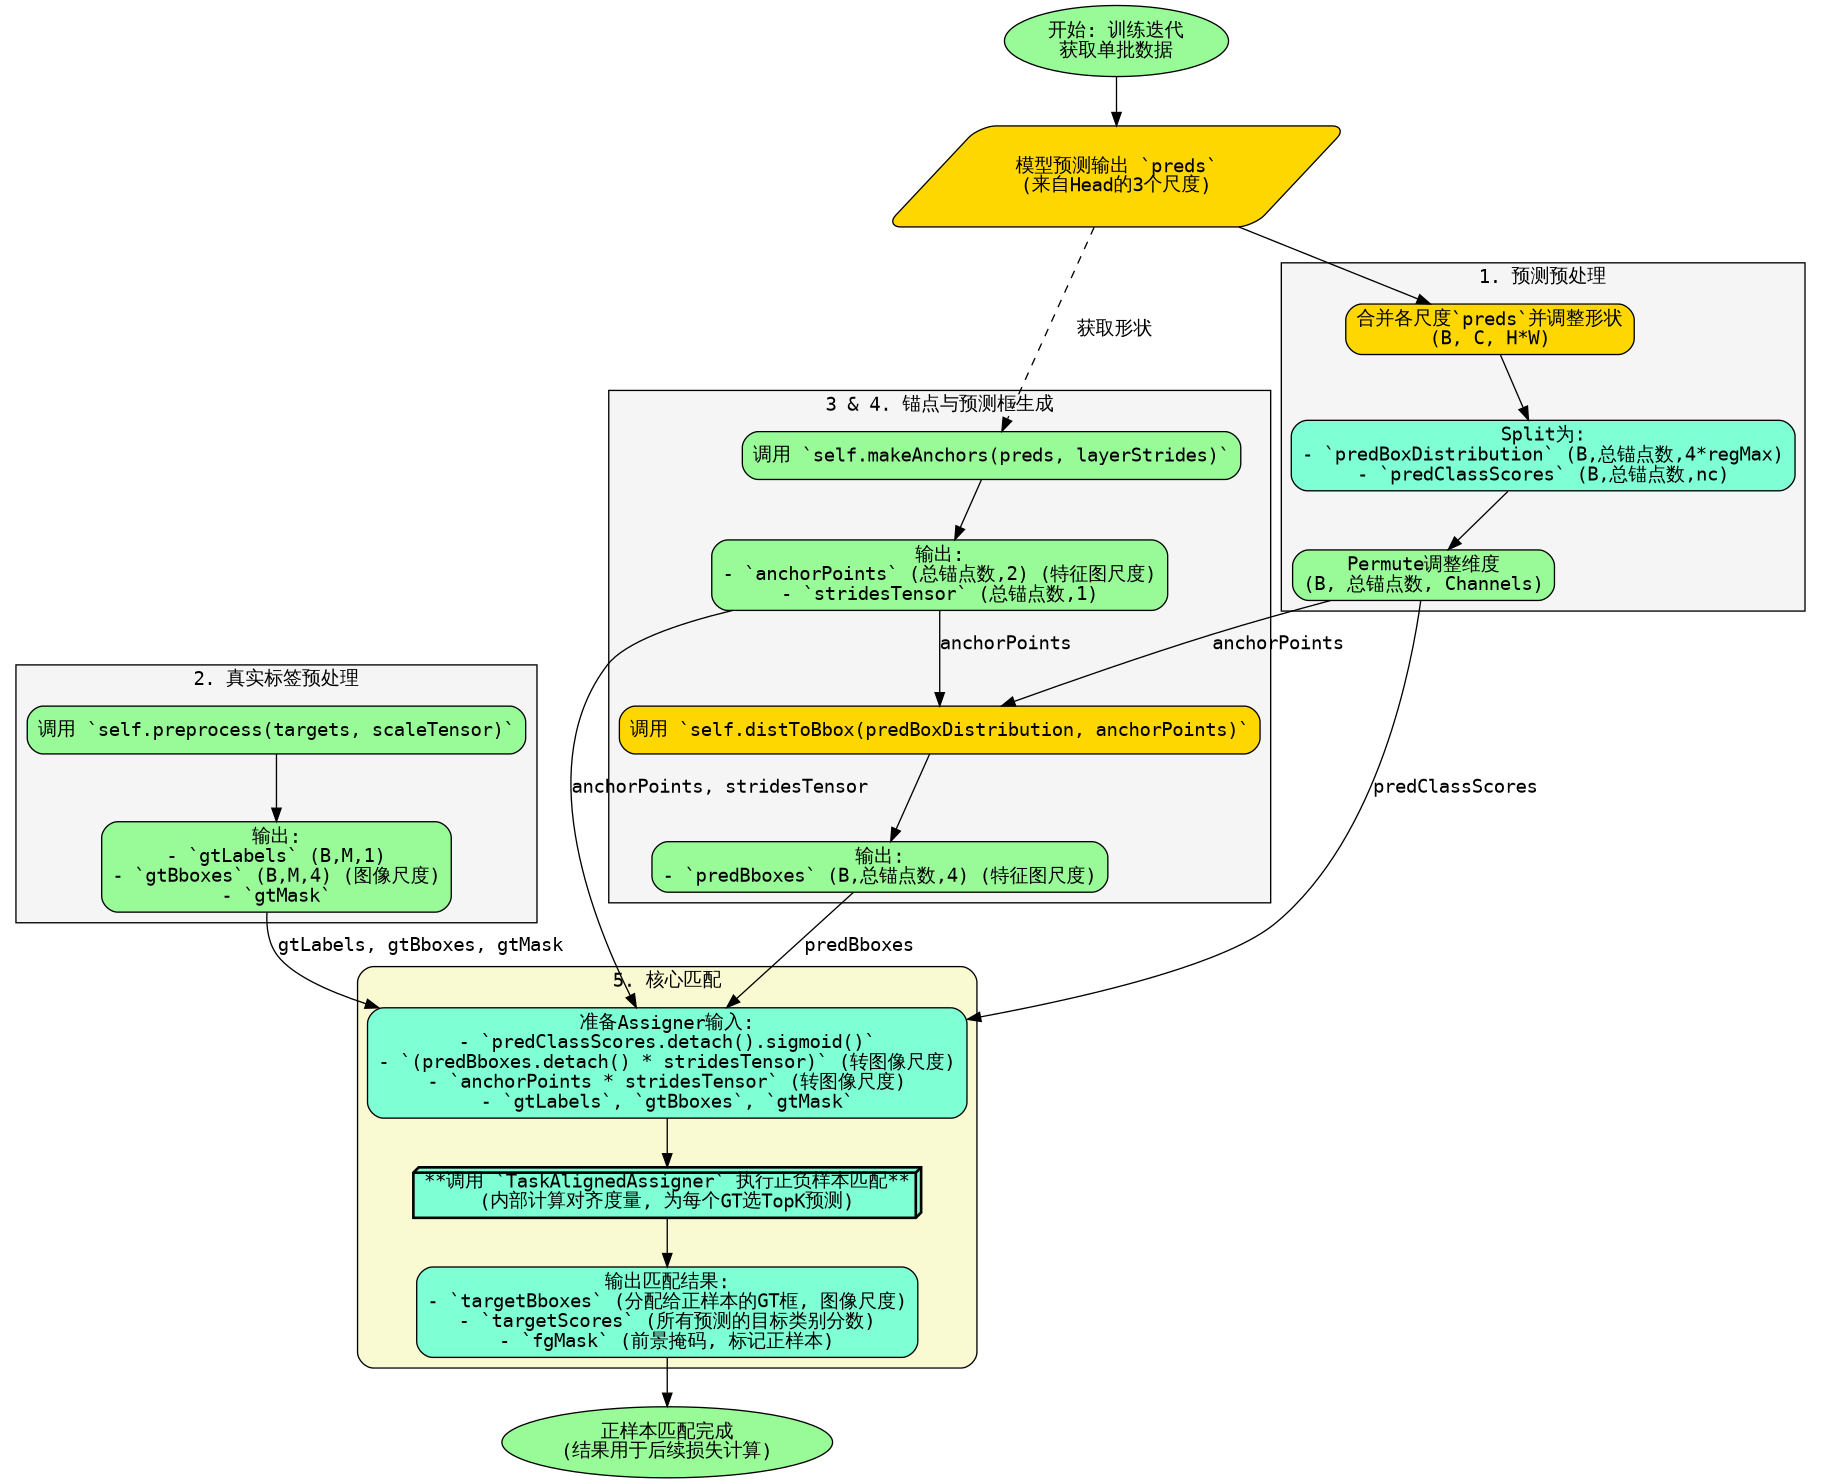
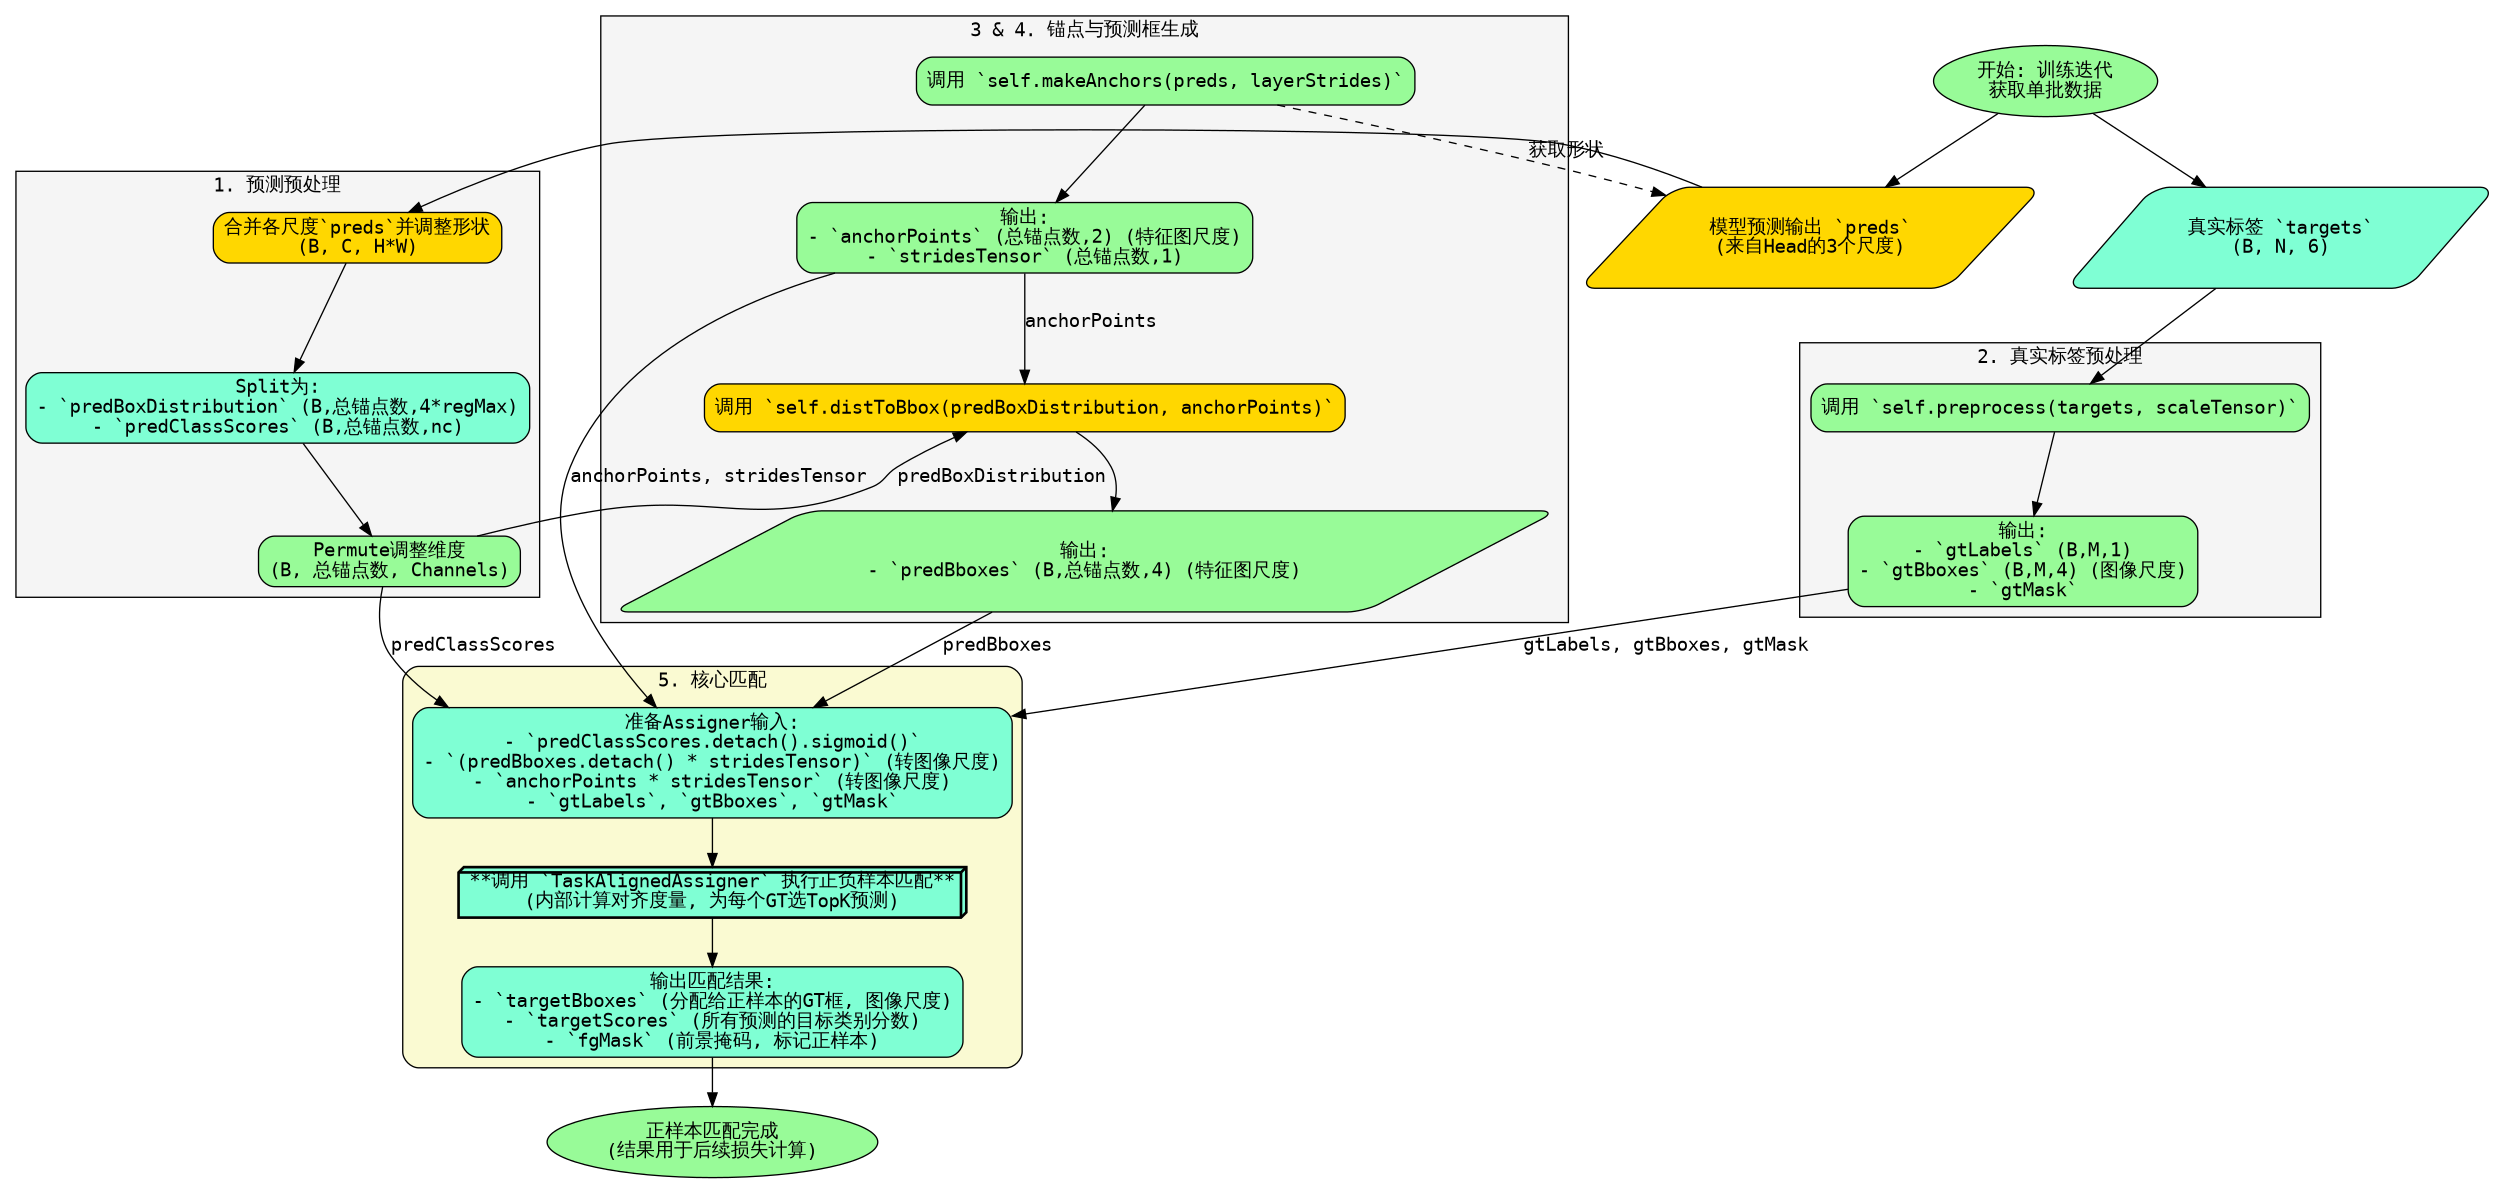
none -> (2281, 238)
(1051, 323) -> (1466, 146)
(1279, 644) -> (1002, 477)
(880, 867) -> (1085, 561)
